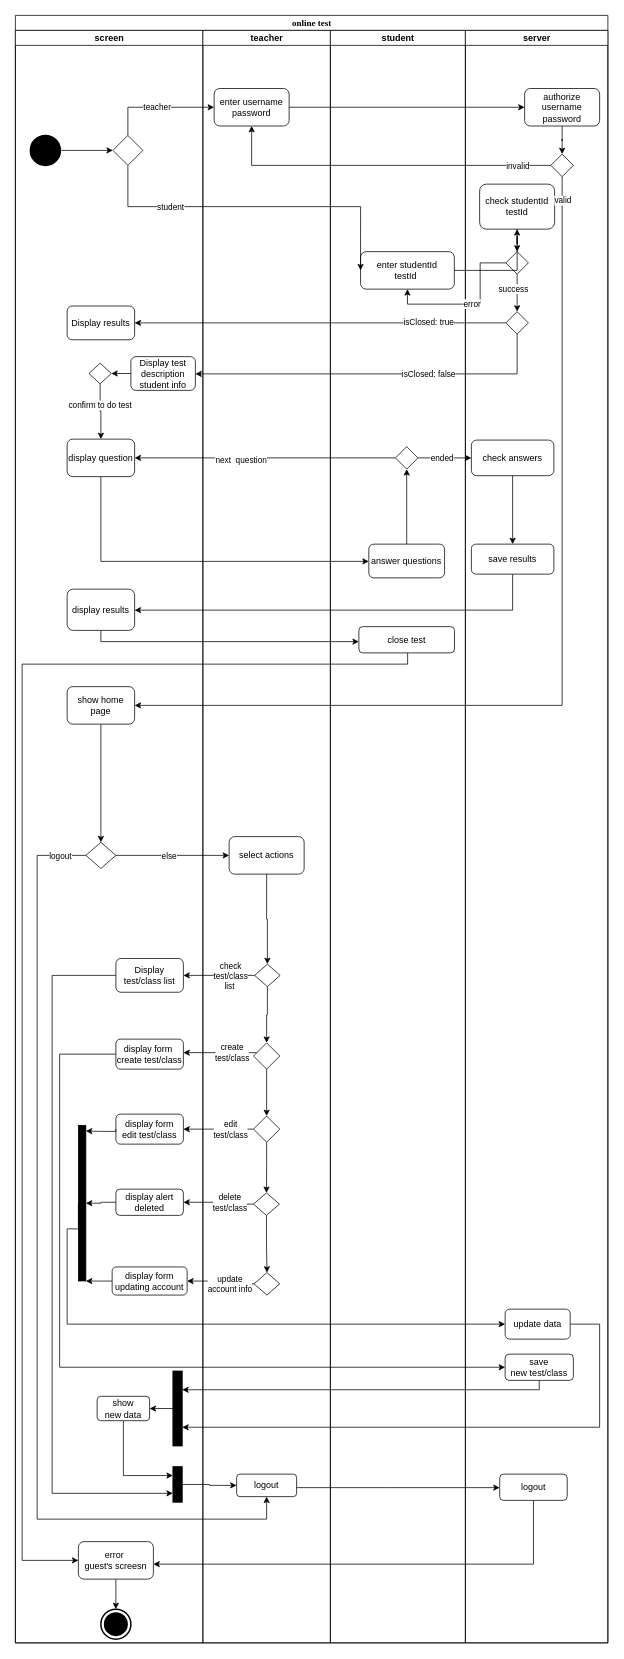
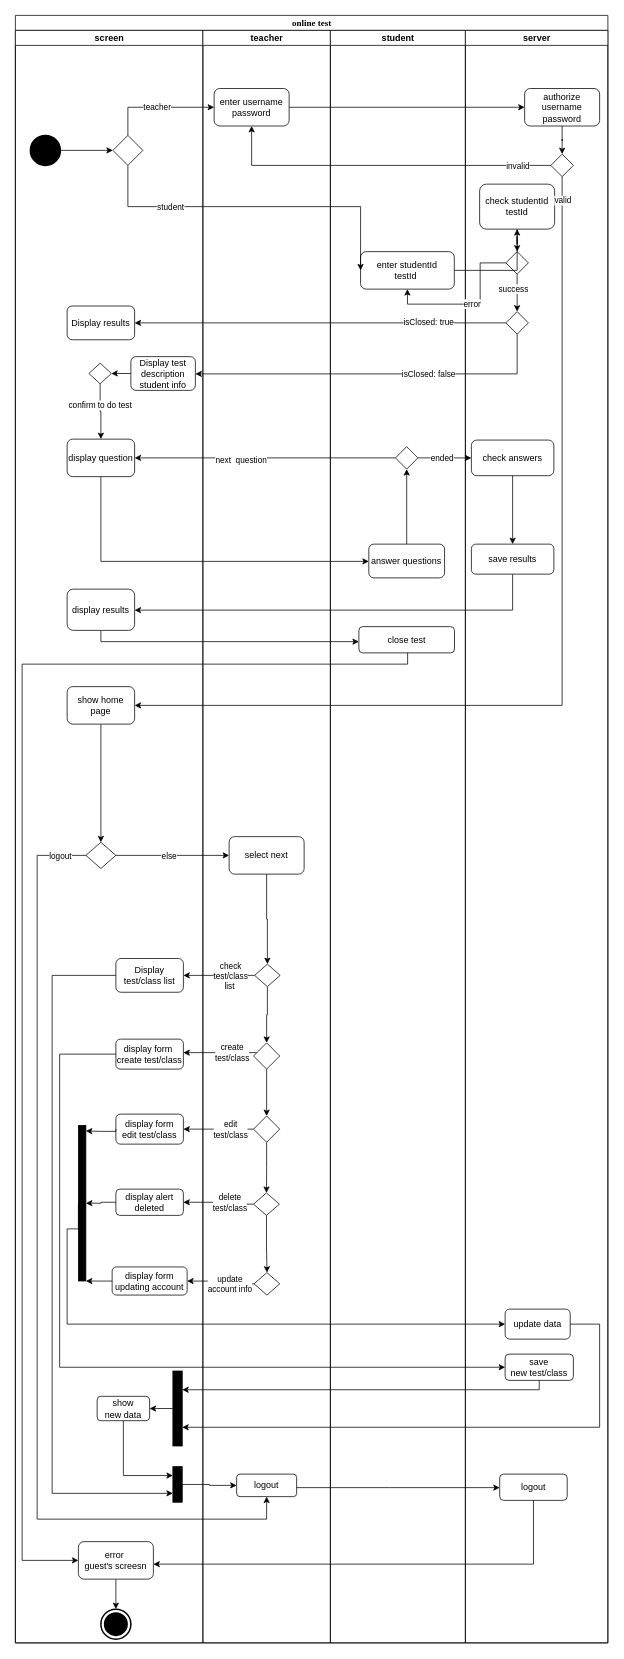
(267, 855) -> (267, 855)
